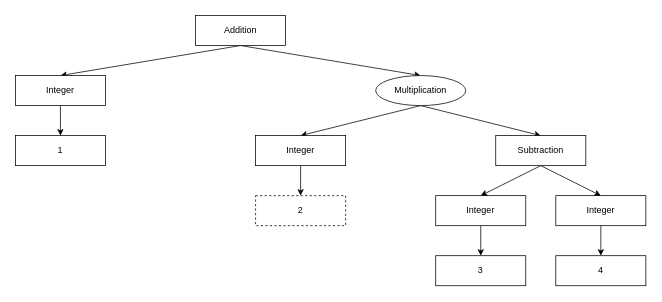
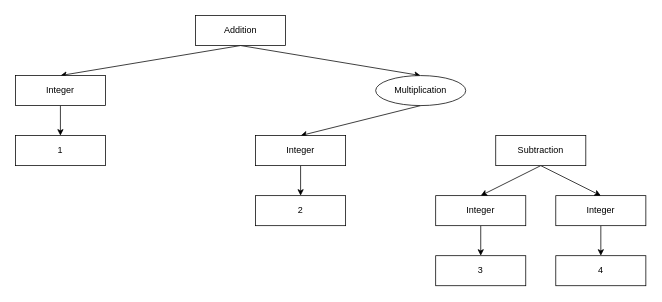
(478, 120) -> none
(300, 210) -> (300, 210)
